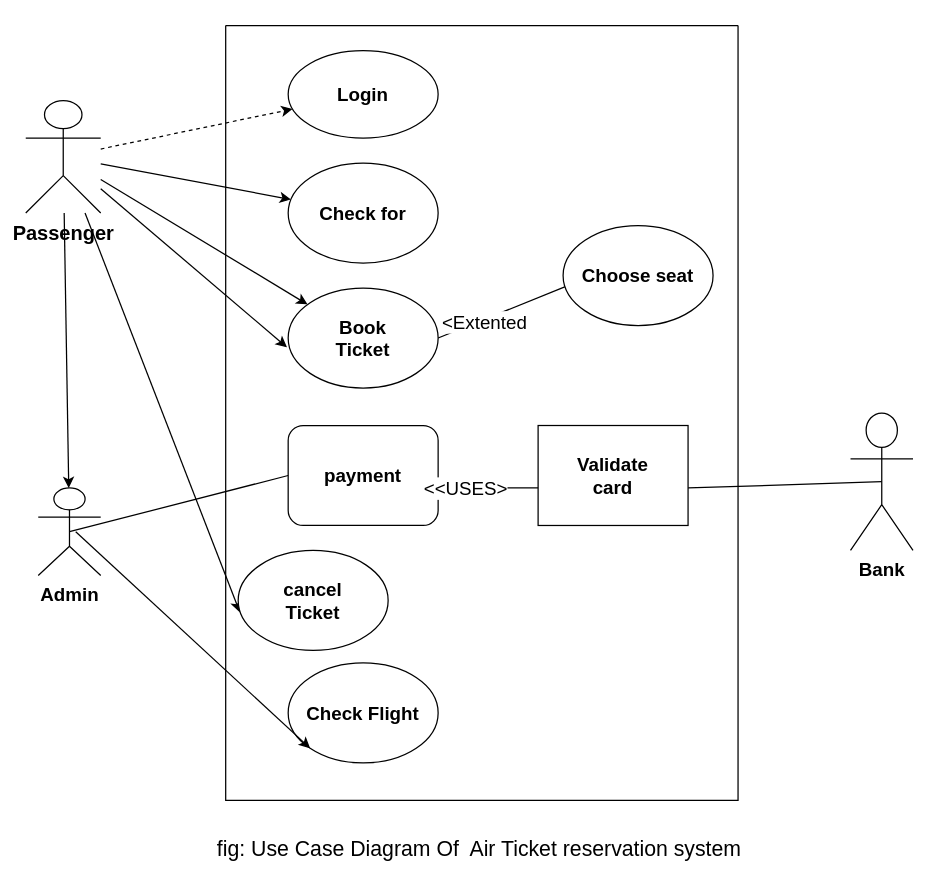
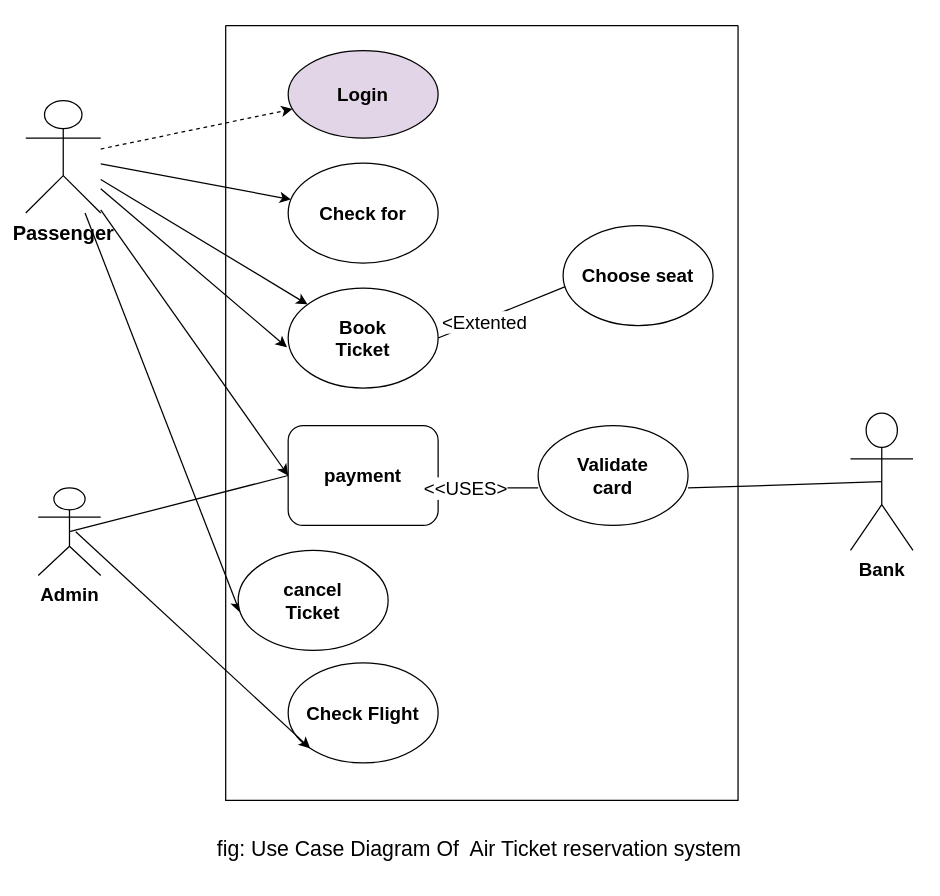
(363, 94) -> (363, 94)
(66, 346) -> (162, 297)
(613, 476) -> (613, 476)
